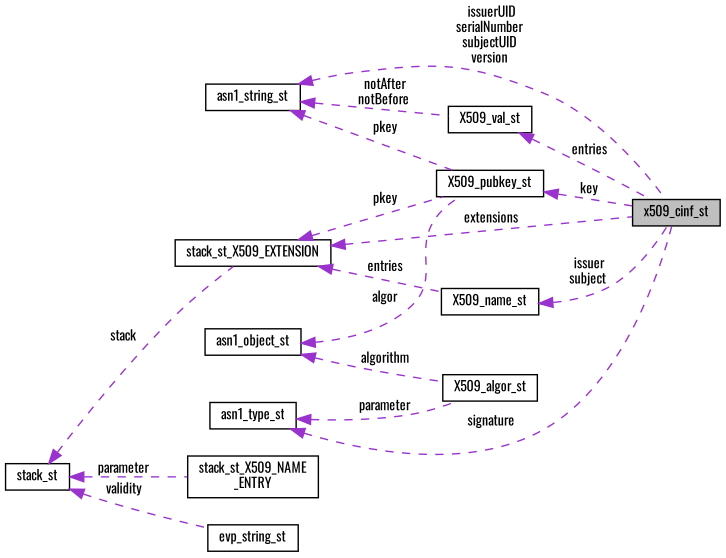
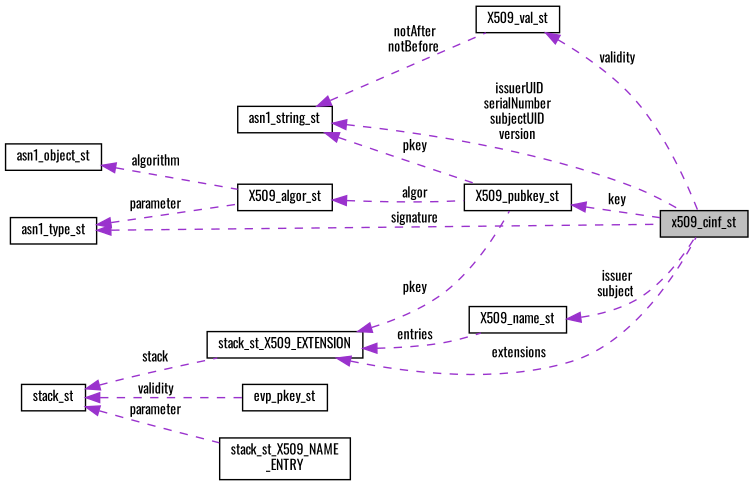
(588, 151) -> (616, 59)
(418, 298) -> (405, 202)
(253, 538) -> (285, 398)
